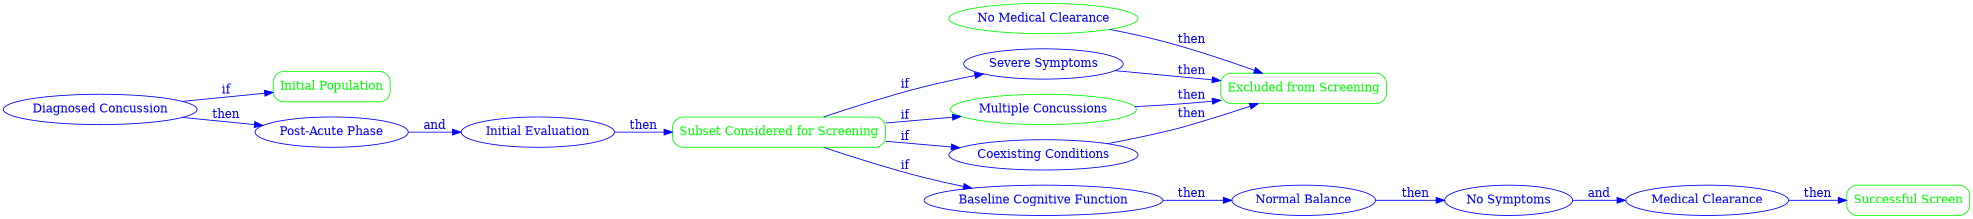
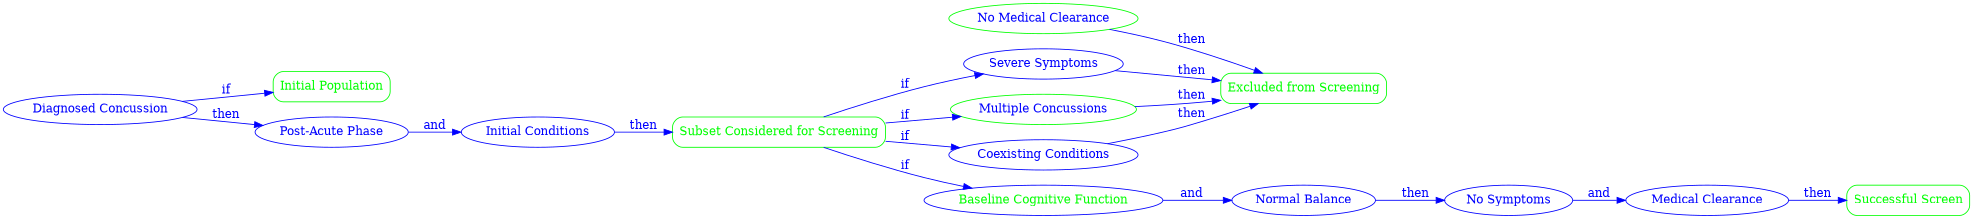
(538, 132) -> (538, 132)
(1192, 194) -> (1192, 194)
(1043, 200) -> (1043, 200)
